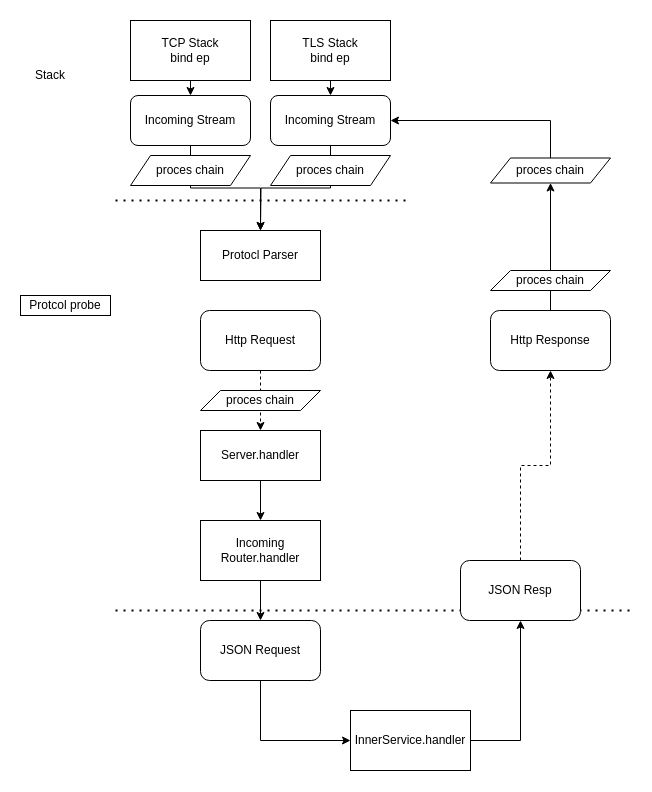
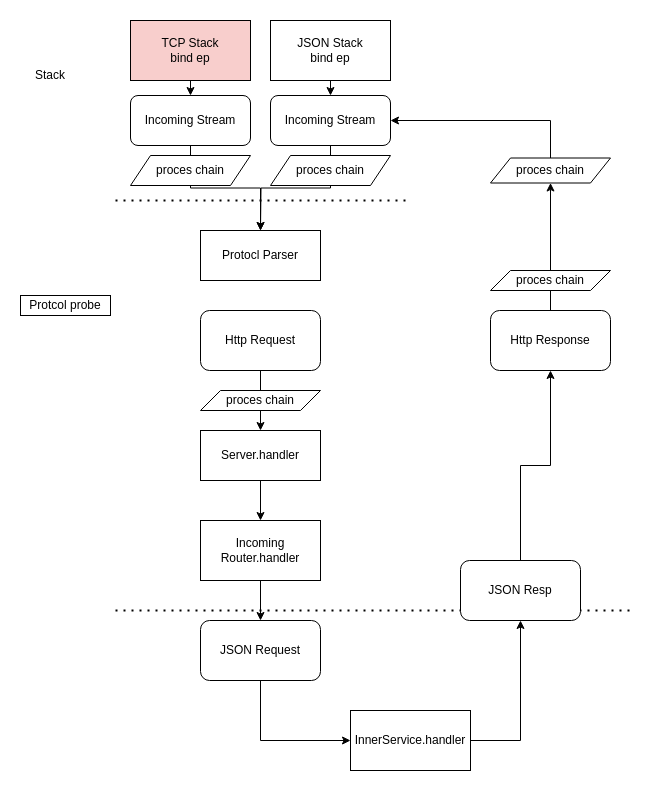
(191, 51) -> (191, 51)
(331, 51) -> (331, 51)
(261, 381) -> (261, 381)
(533, 466) -> (533, 466)
